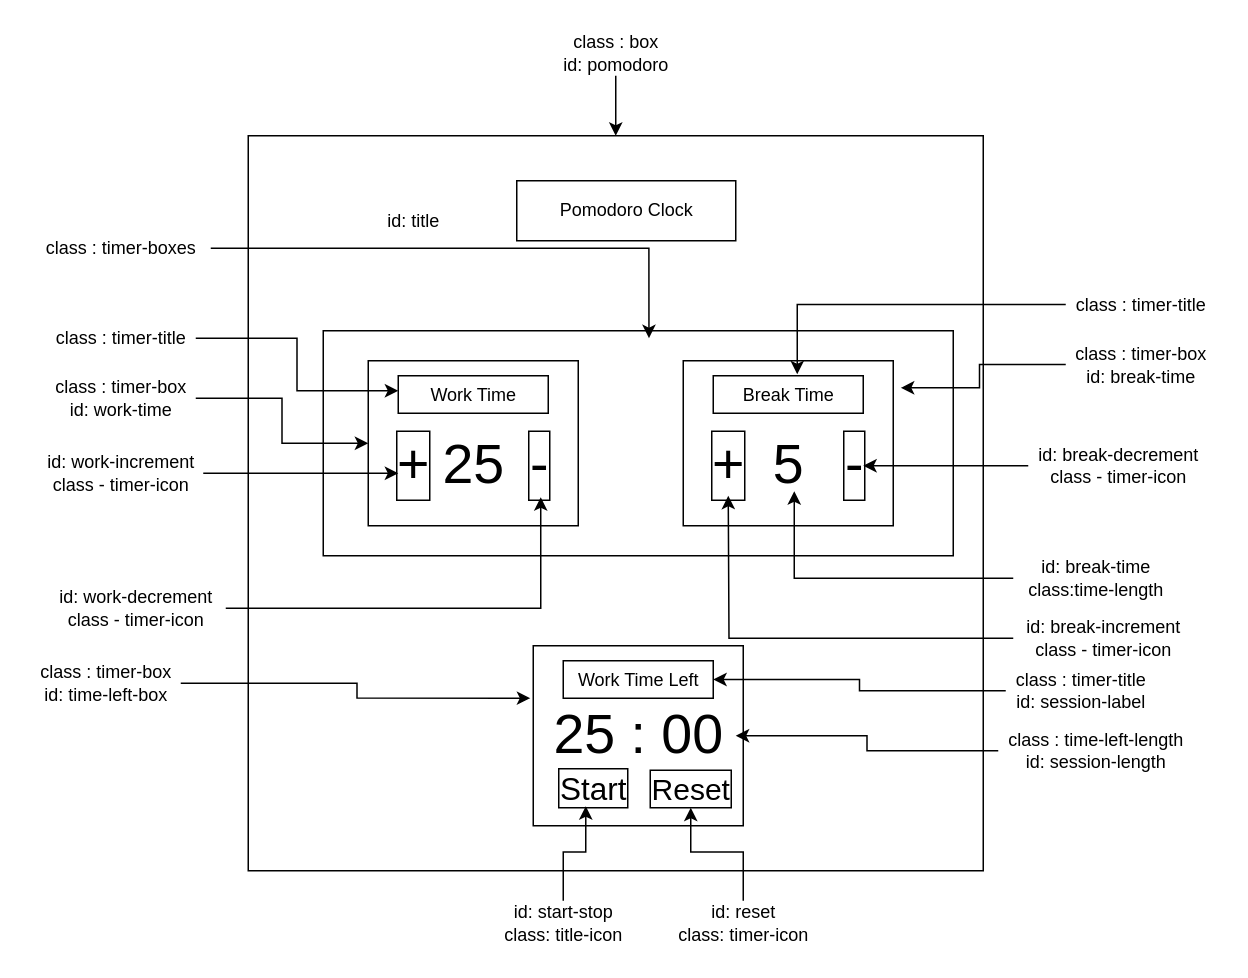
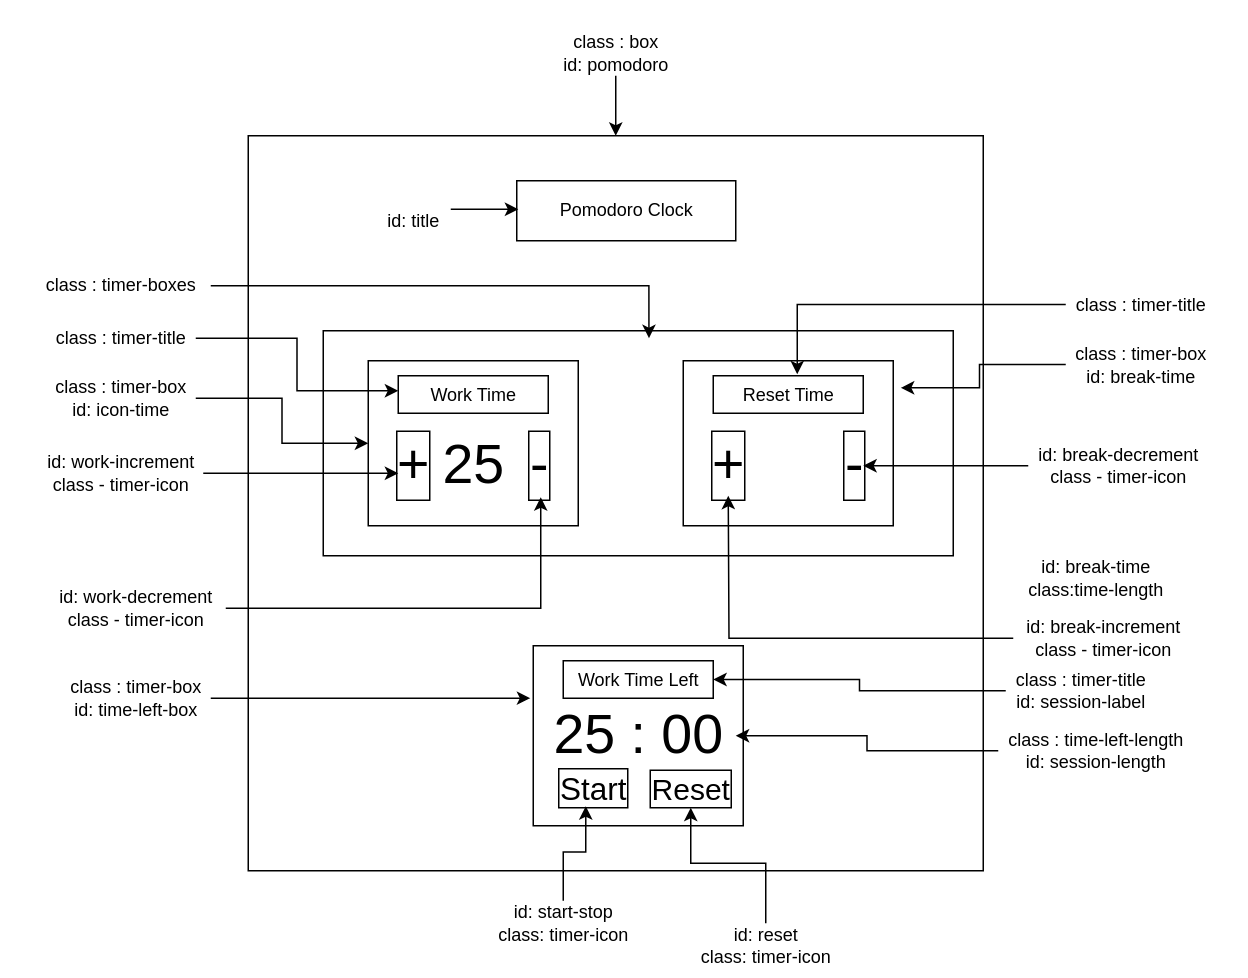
none -> (479, 209)
(121, 248) -> (121, 286)
(789, 395) -> (789, 395)
(122, 398) -> (122, 398)
(788, 466) -> none
(865, 578) -> none
(106, 683) -> (136, 698)
(564, 923) -> (564, 923)
(743, 923) -> (766, 946)
